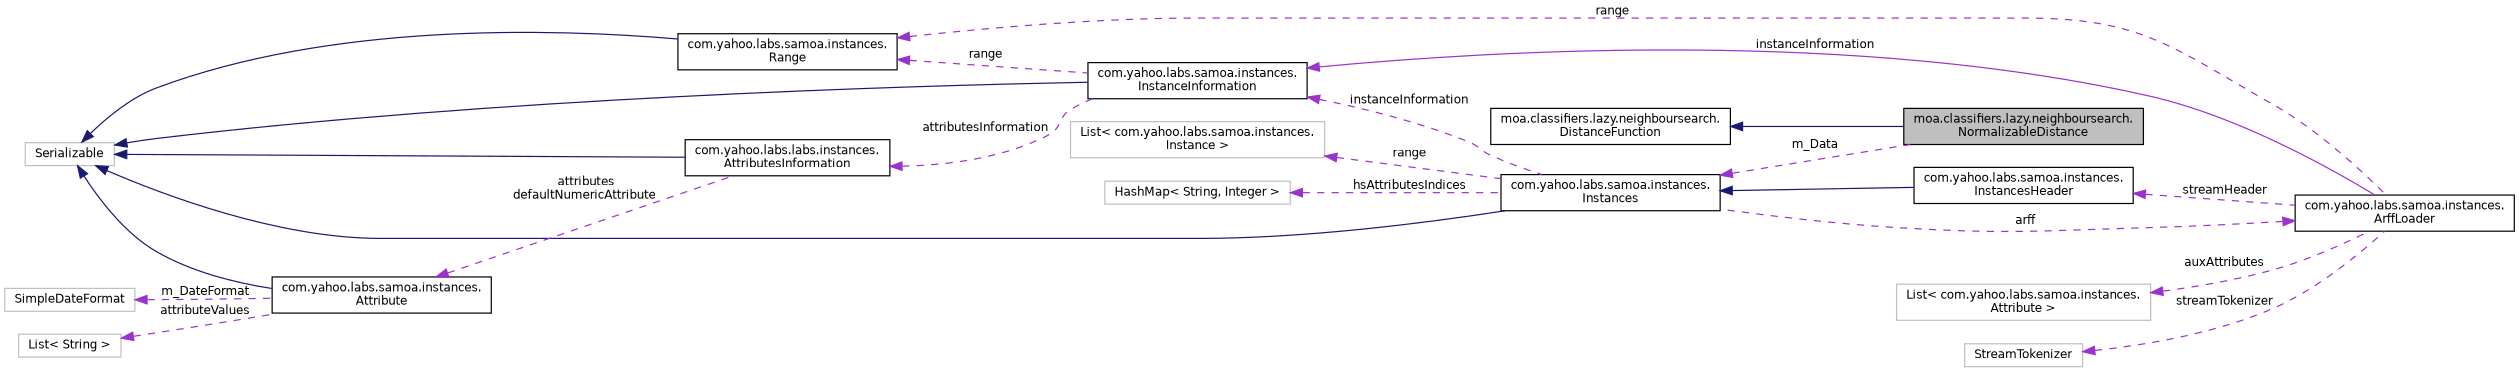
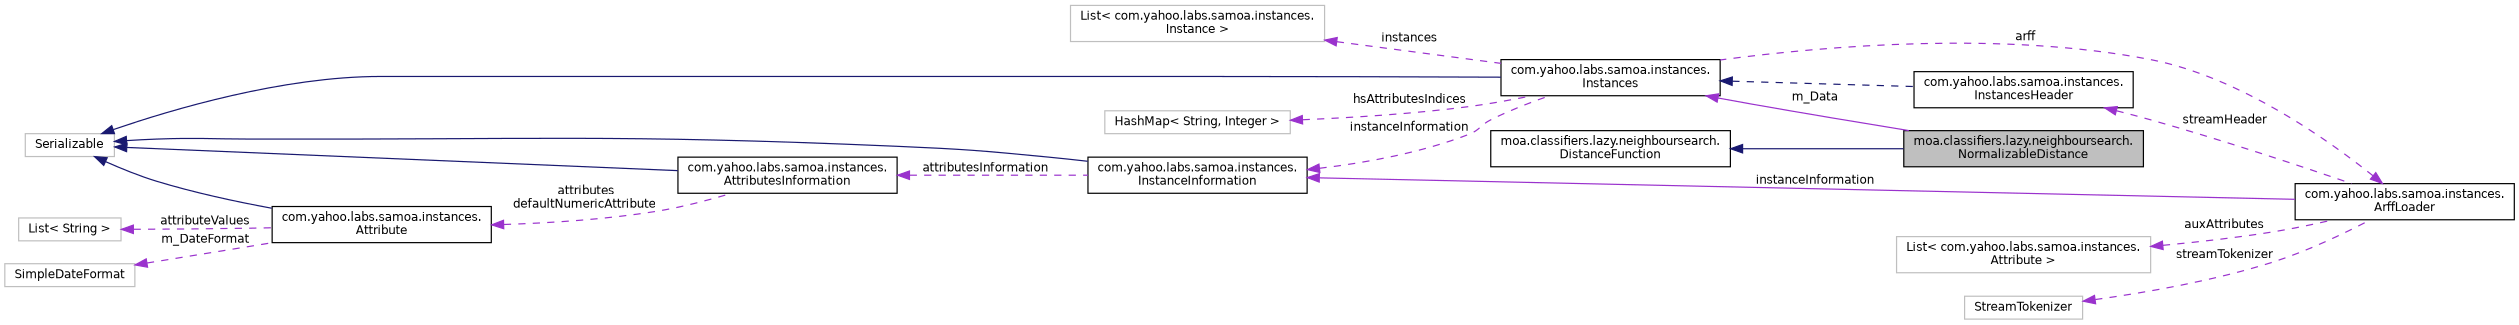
(788, 52) -> none
(1408, 154) -> (1408, 39)
(788, 158) -> (788, 175)
(1821, 159) -> (1813, 115)
(1823, 189) -> (1823, 84)
